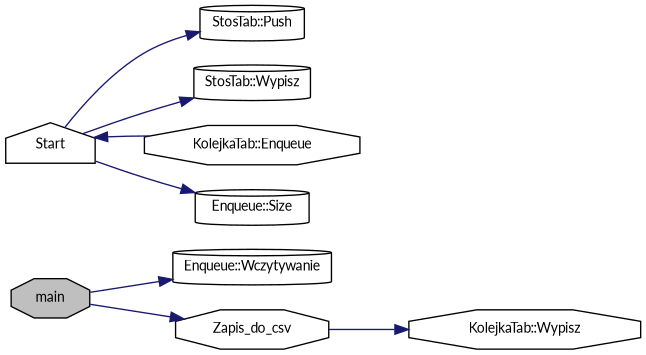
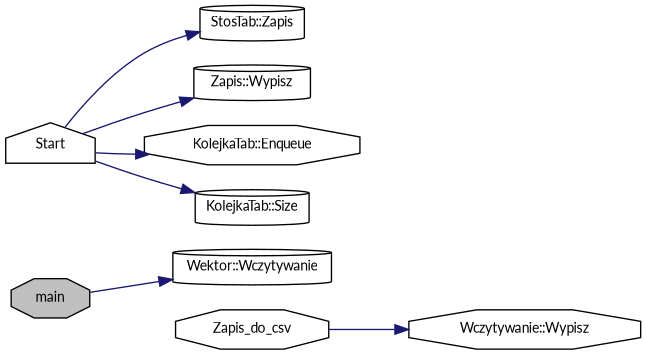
(252, 23) -> (252, 23)
(252, 83) -> (252, 83)
(128, 136) -> (116, 154)
(252, 207) -> (252, 207)
(252, 267) -> (252, 267)
(130, 311) -> none
(525, 329) -> (525, 329)
